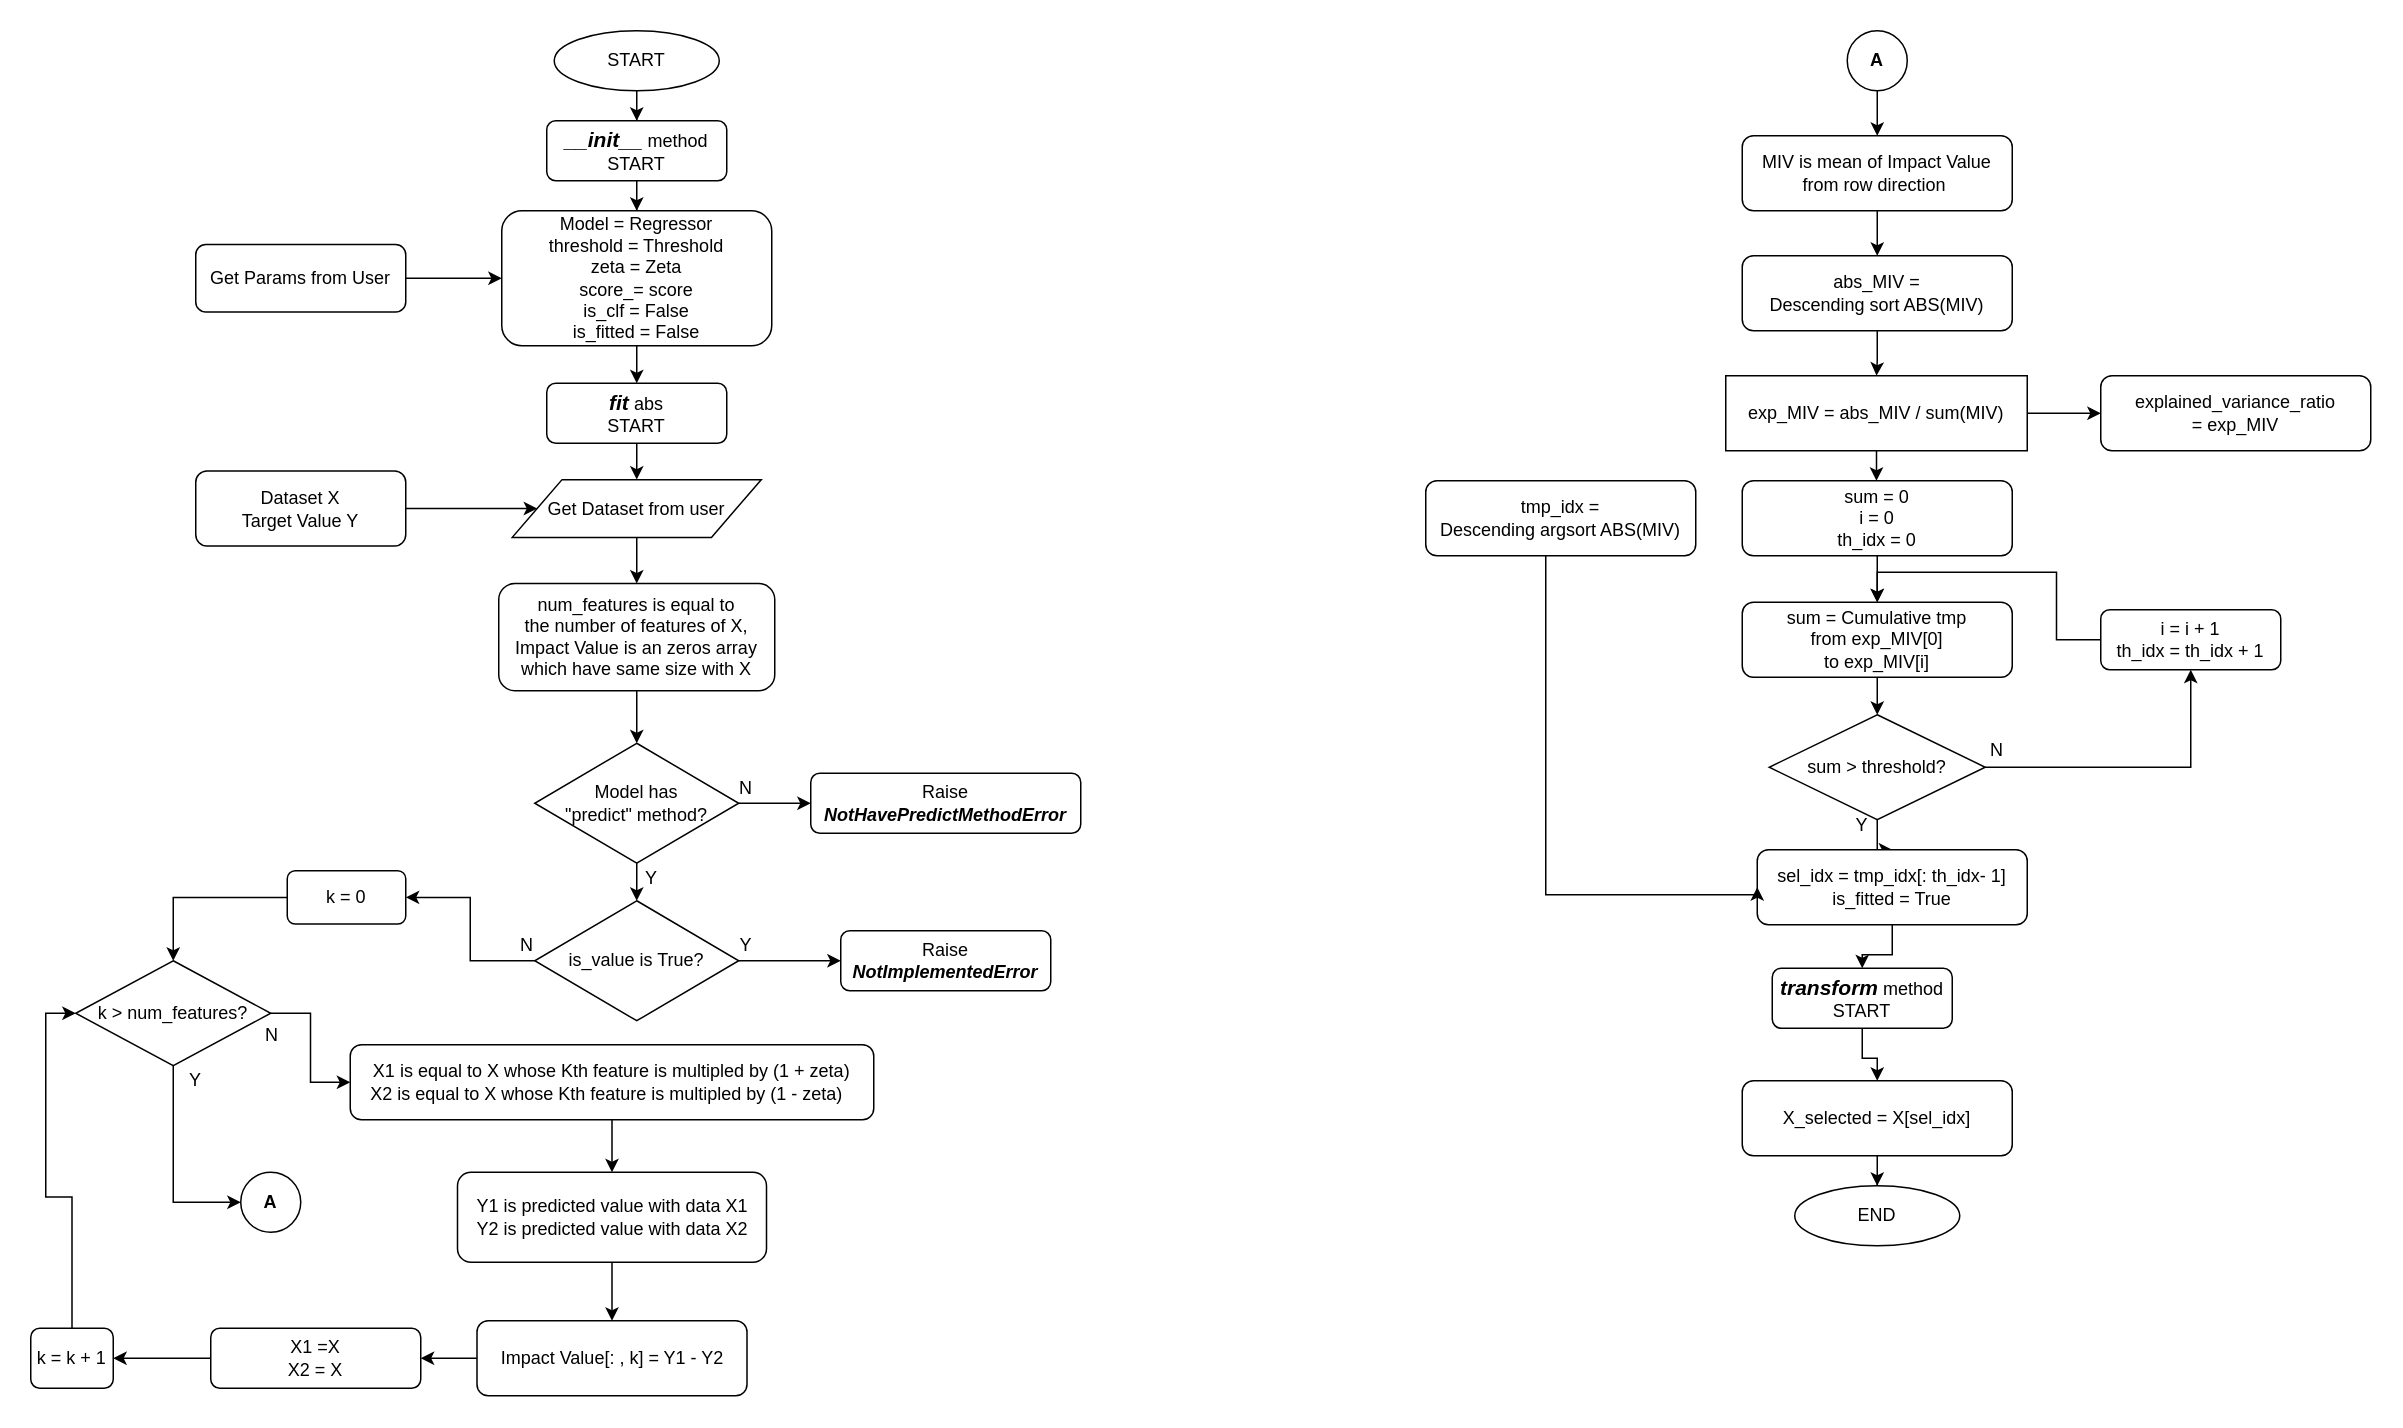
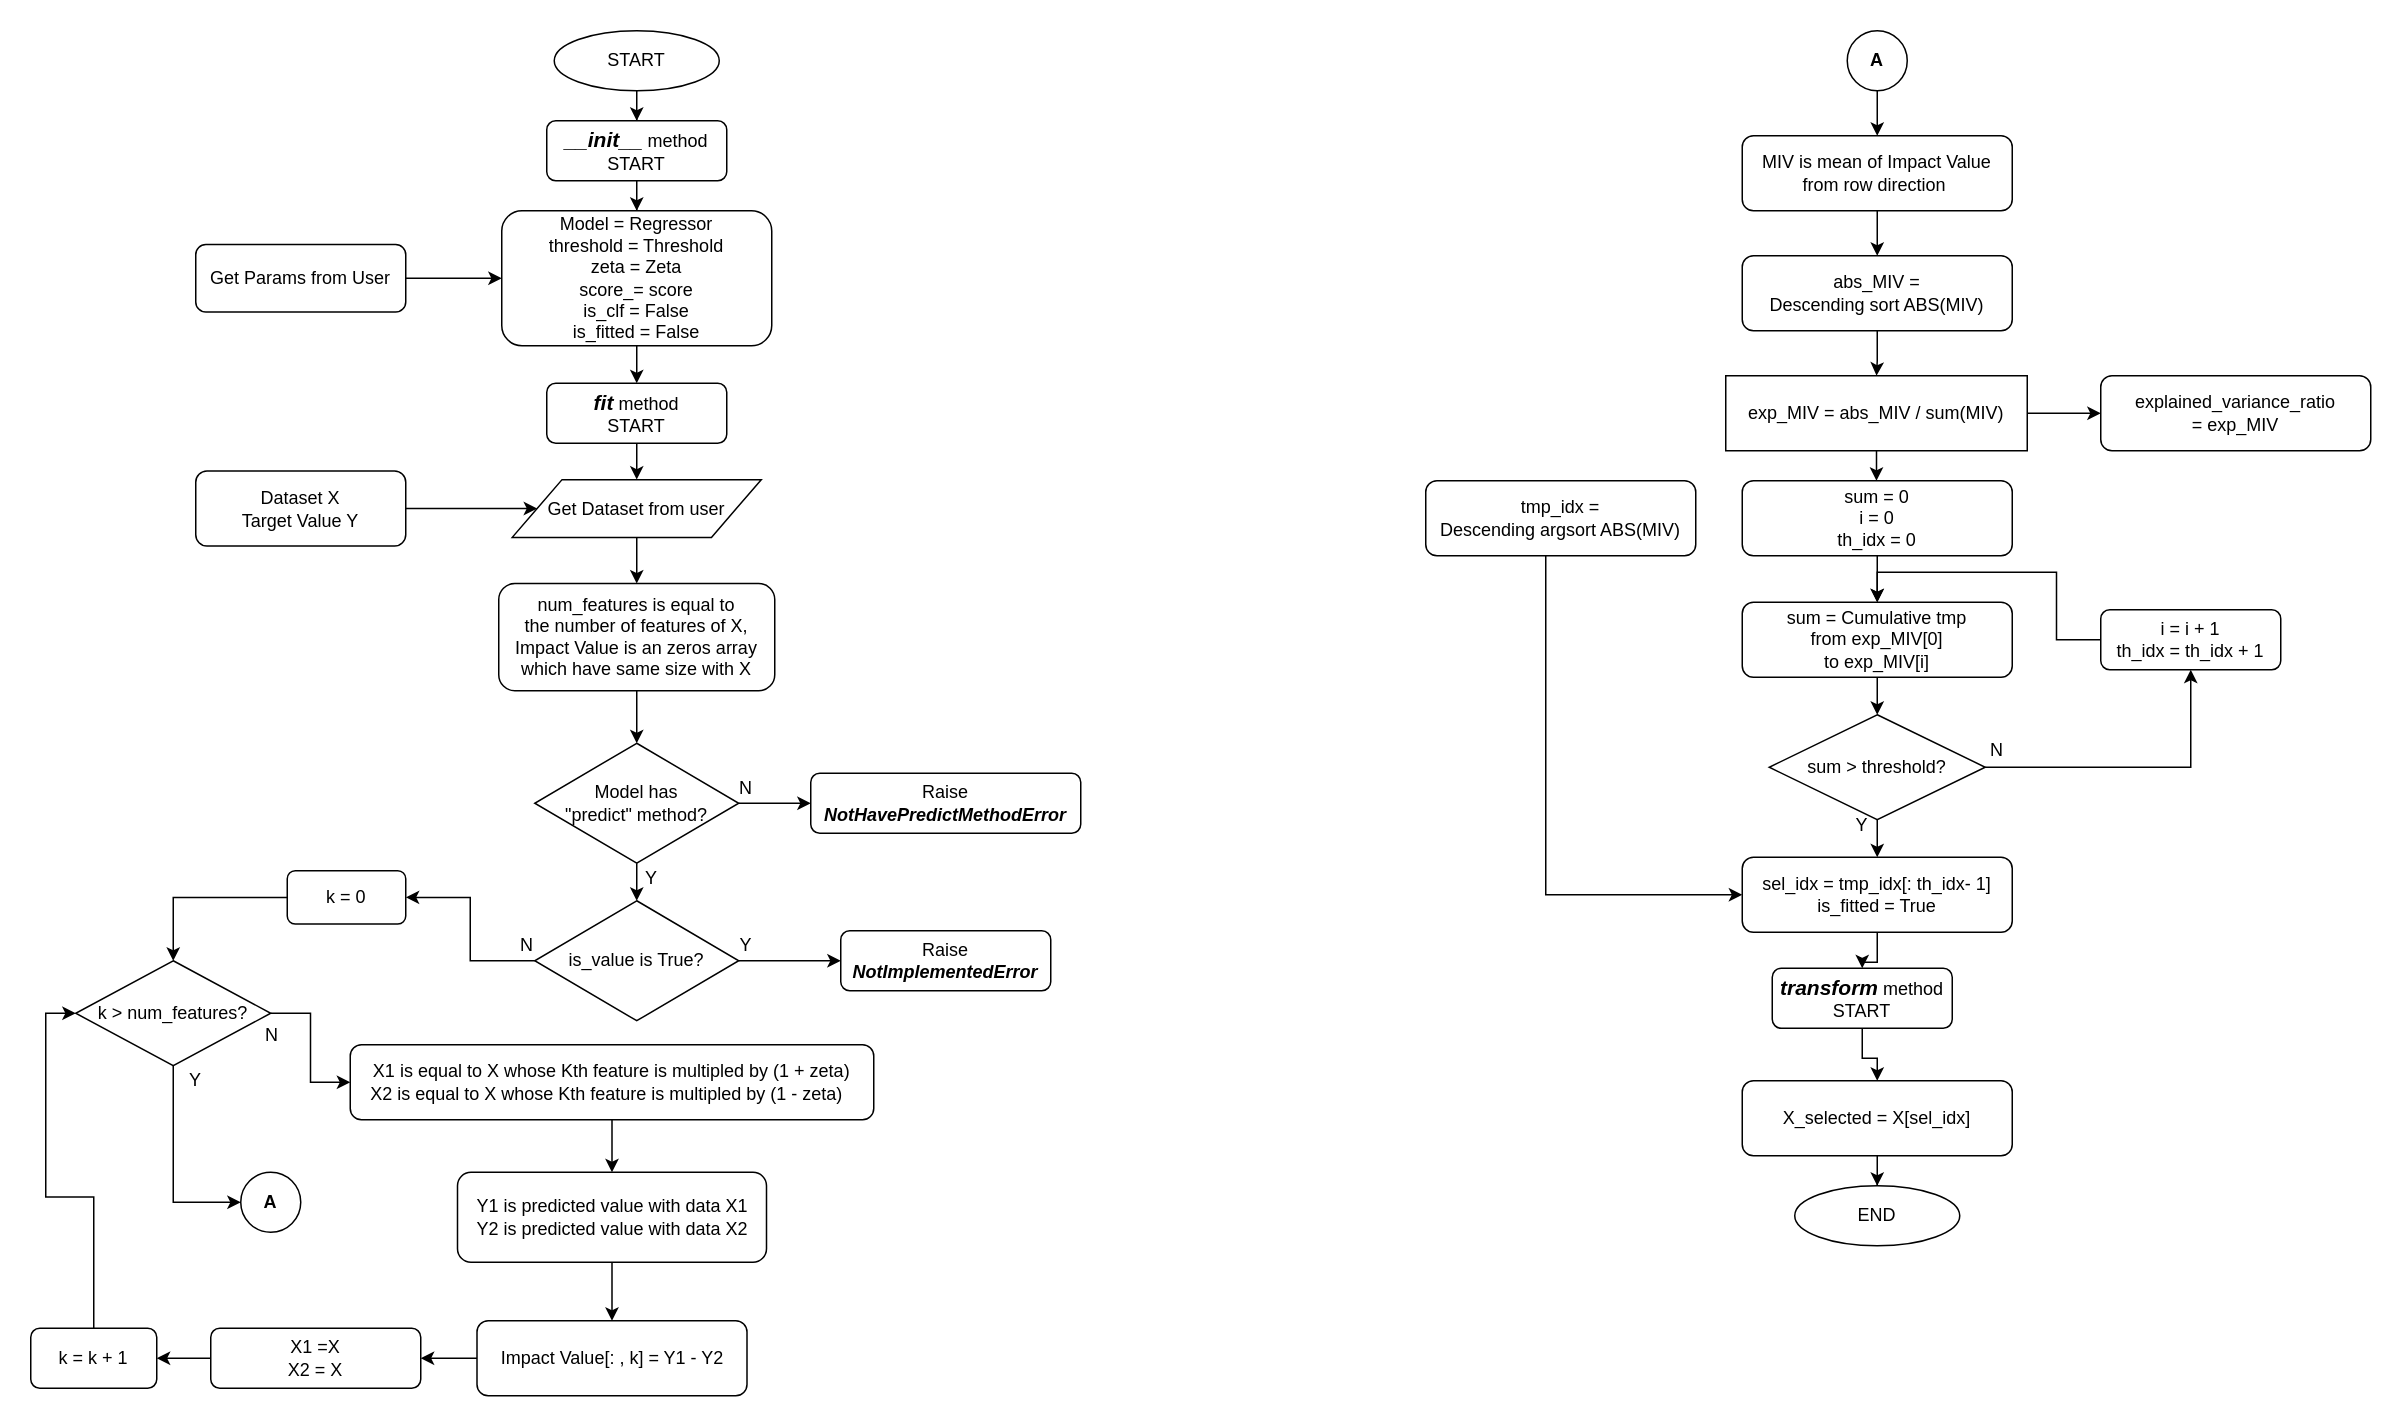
(637, 413) -> (637, 413)
(1892, 887) -> (1877, 895)
(72, 1358) -> (94, 1358)
